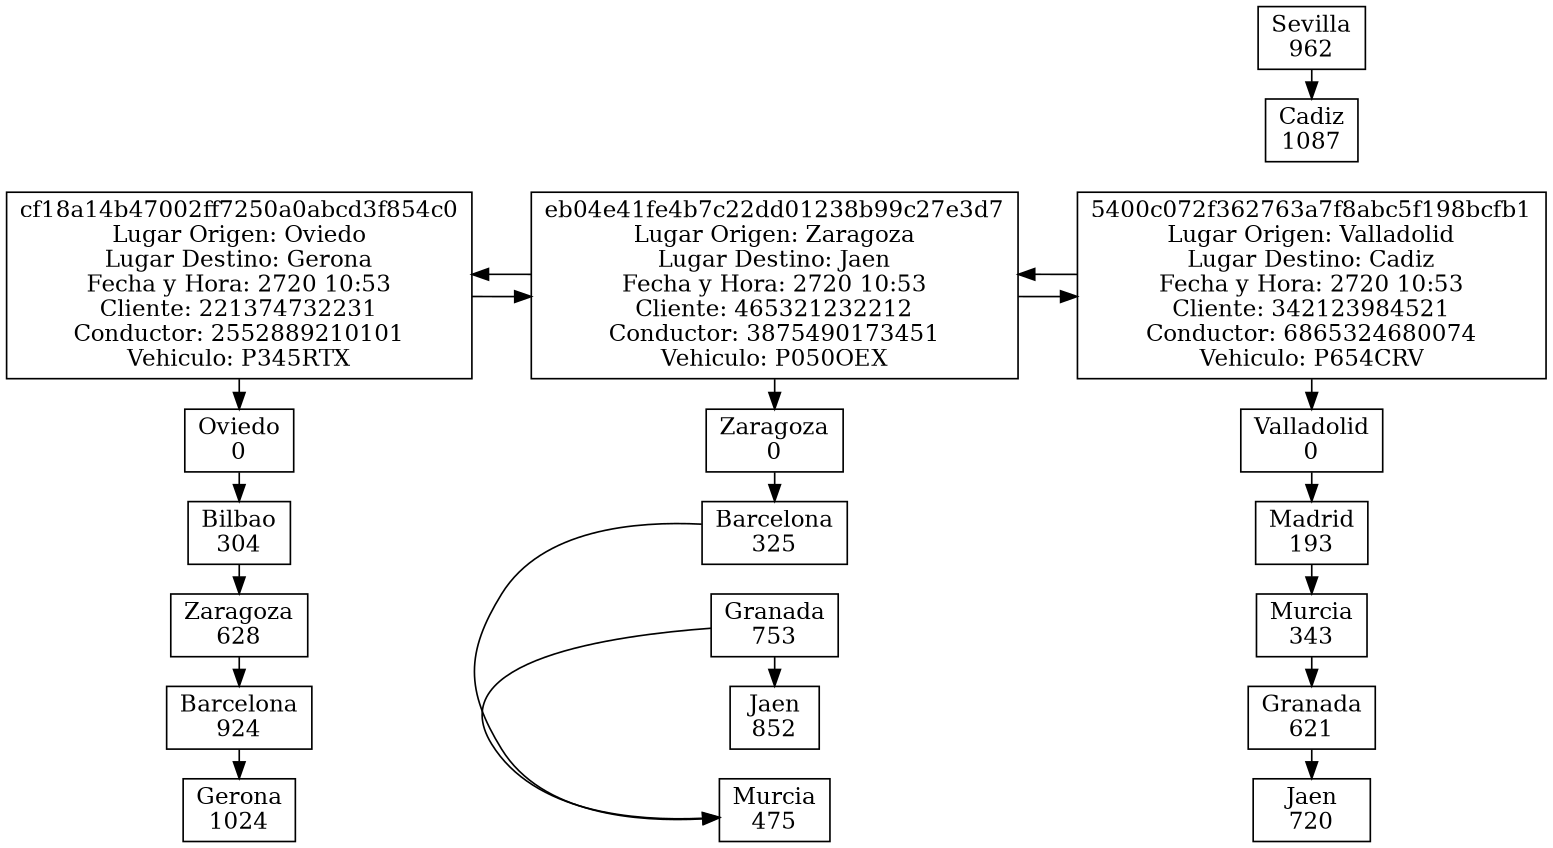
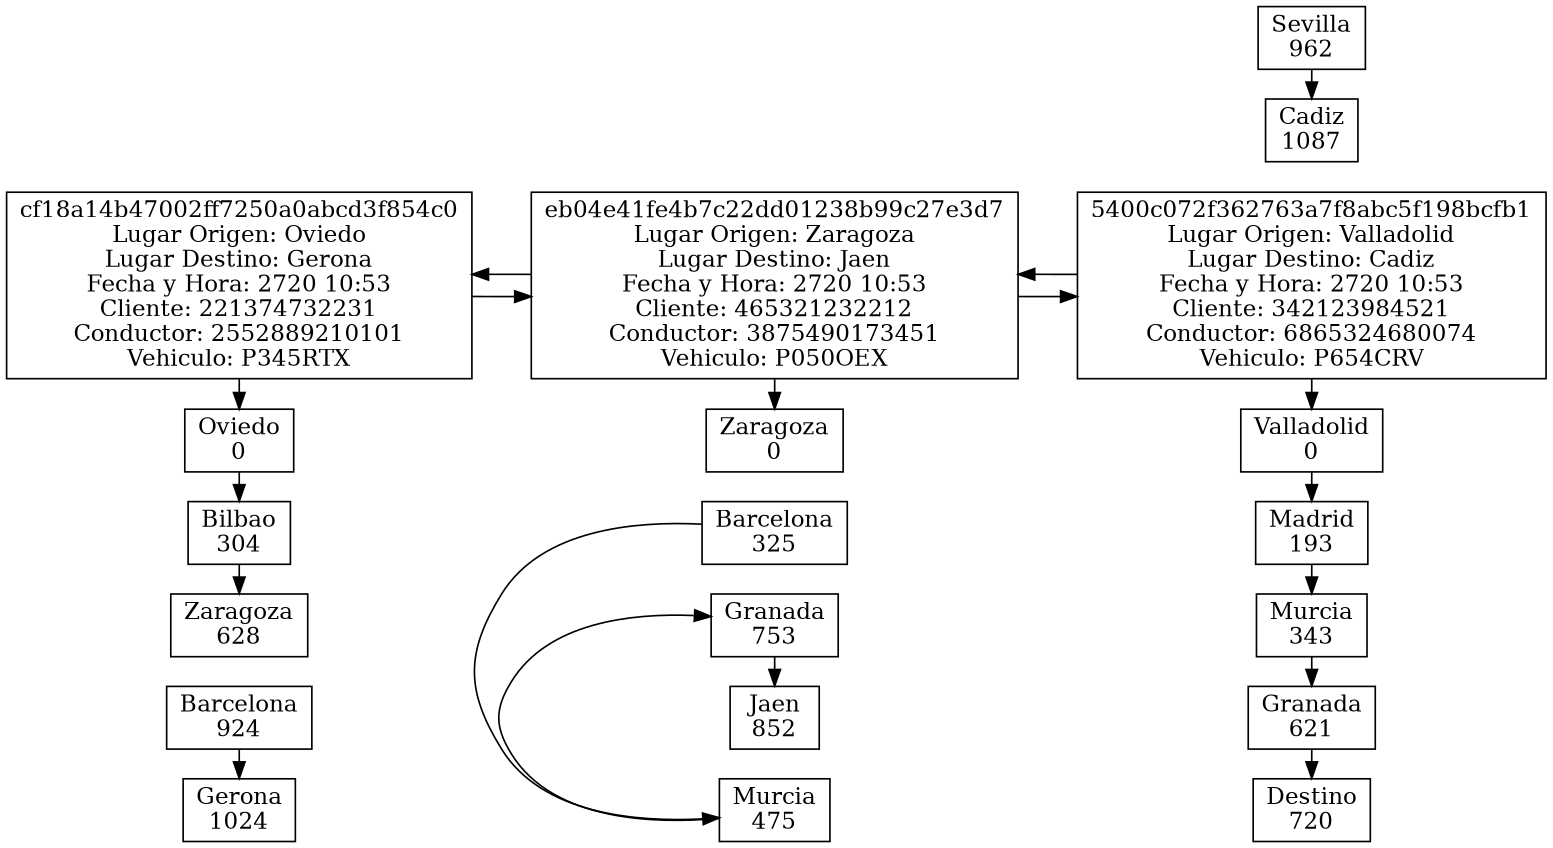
(775, 478) -> none
(239, 663) -> none
(490, 693) -> (499, 718)
(1312, 810) -> (1312, 810)
